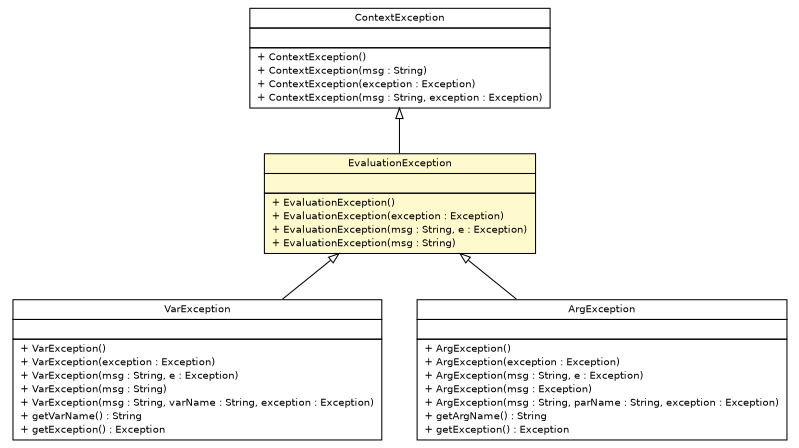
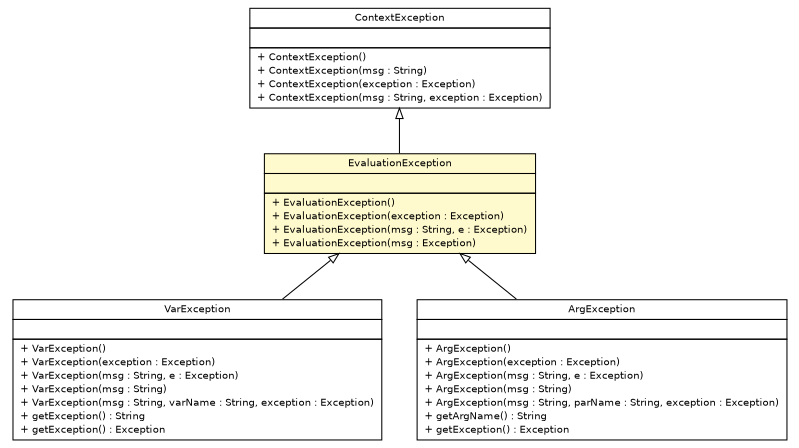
(364, 243) -> (374, 243)
(509, 389) -> (498, 389)
(82, 416) -> (83, 416)
